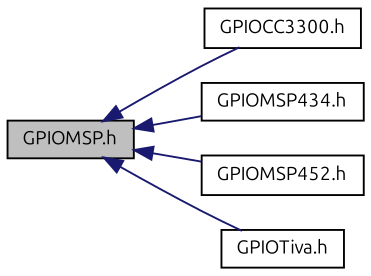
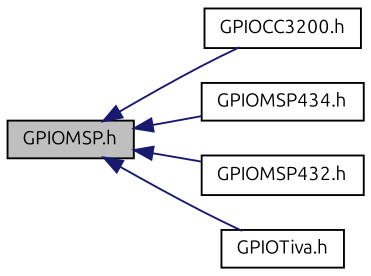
(283, 28) -> (283, 28)
(283, 175) -> (283, 175)
